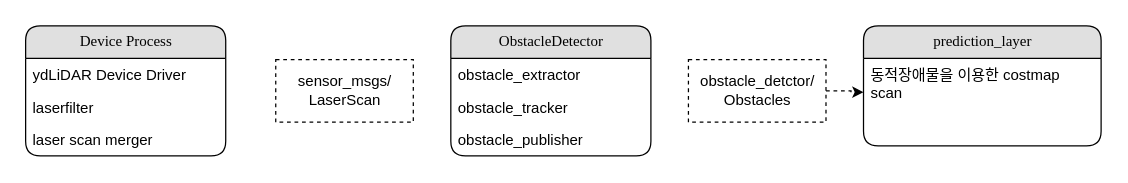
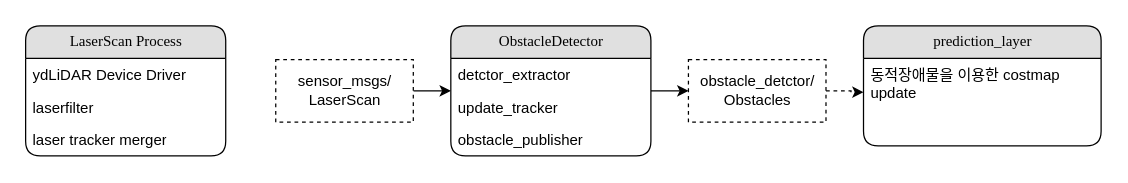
(126, 42) -> (126, 42)
(532, 76) -> (530, 76)
(983, 85) -> (983, 85)
none -> (436, 91)
none -> (674, 91)
(523, 108) -> (517, 108)
(99, 141) -> (111, 141)
